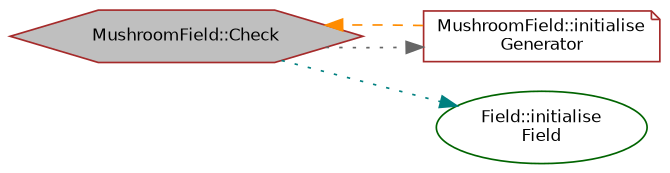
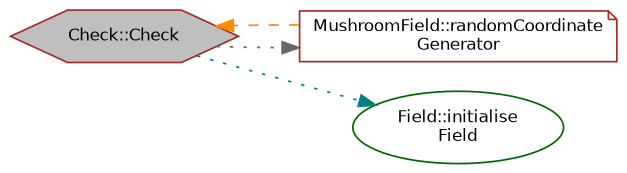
(186, 36) -> (124, 36)
(542, 36) -> (458, 36)
